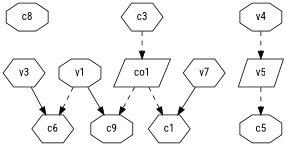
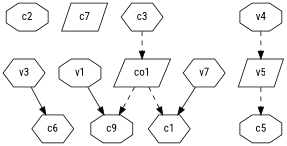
(27, 17) -> (27, 17)
none -> (85, 17)
(68, 97) -> none
